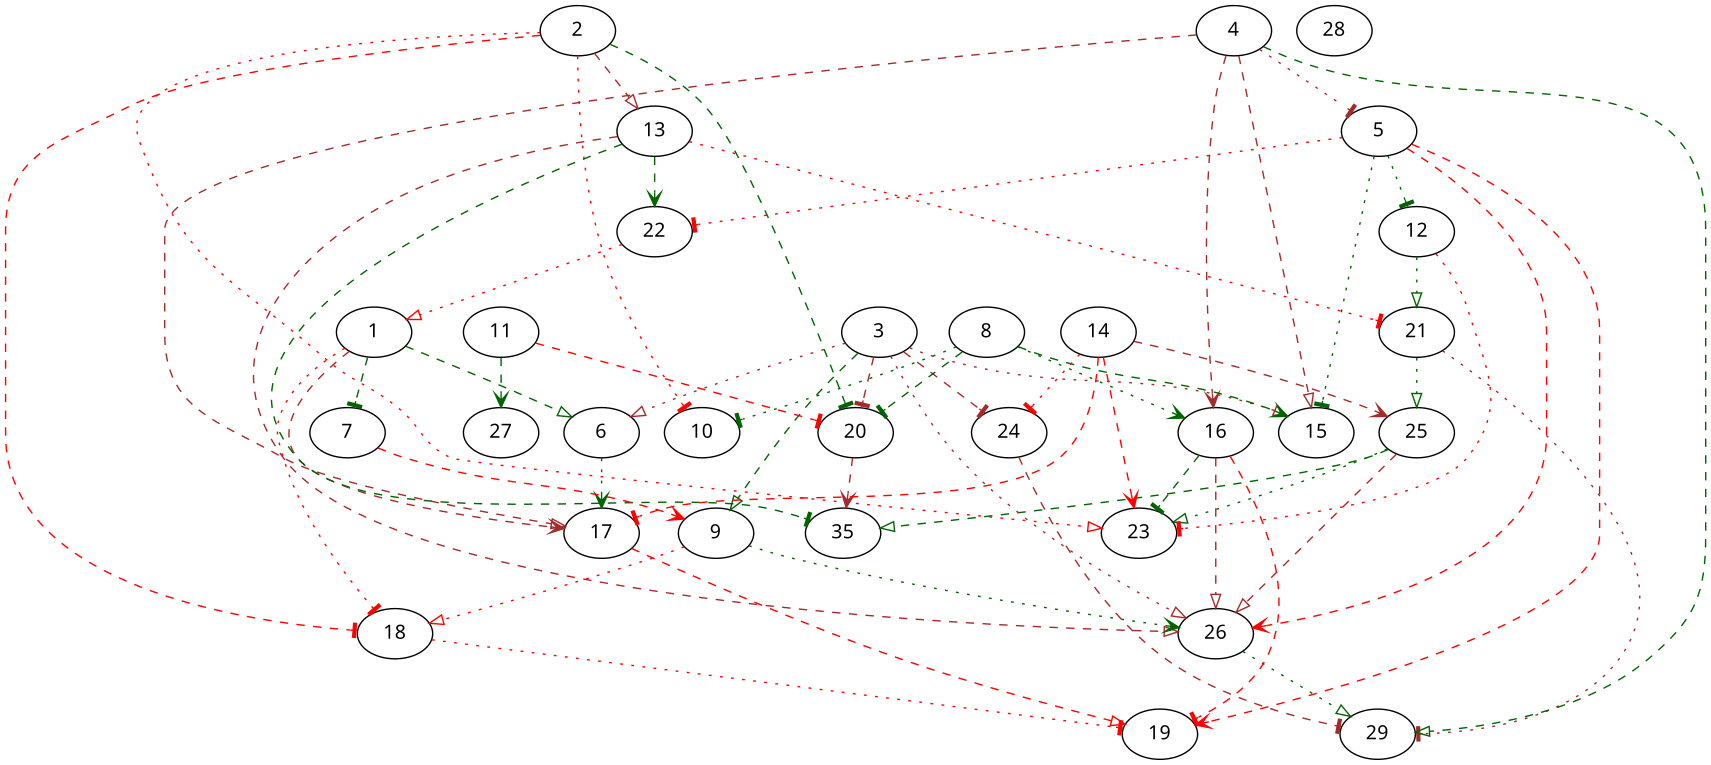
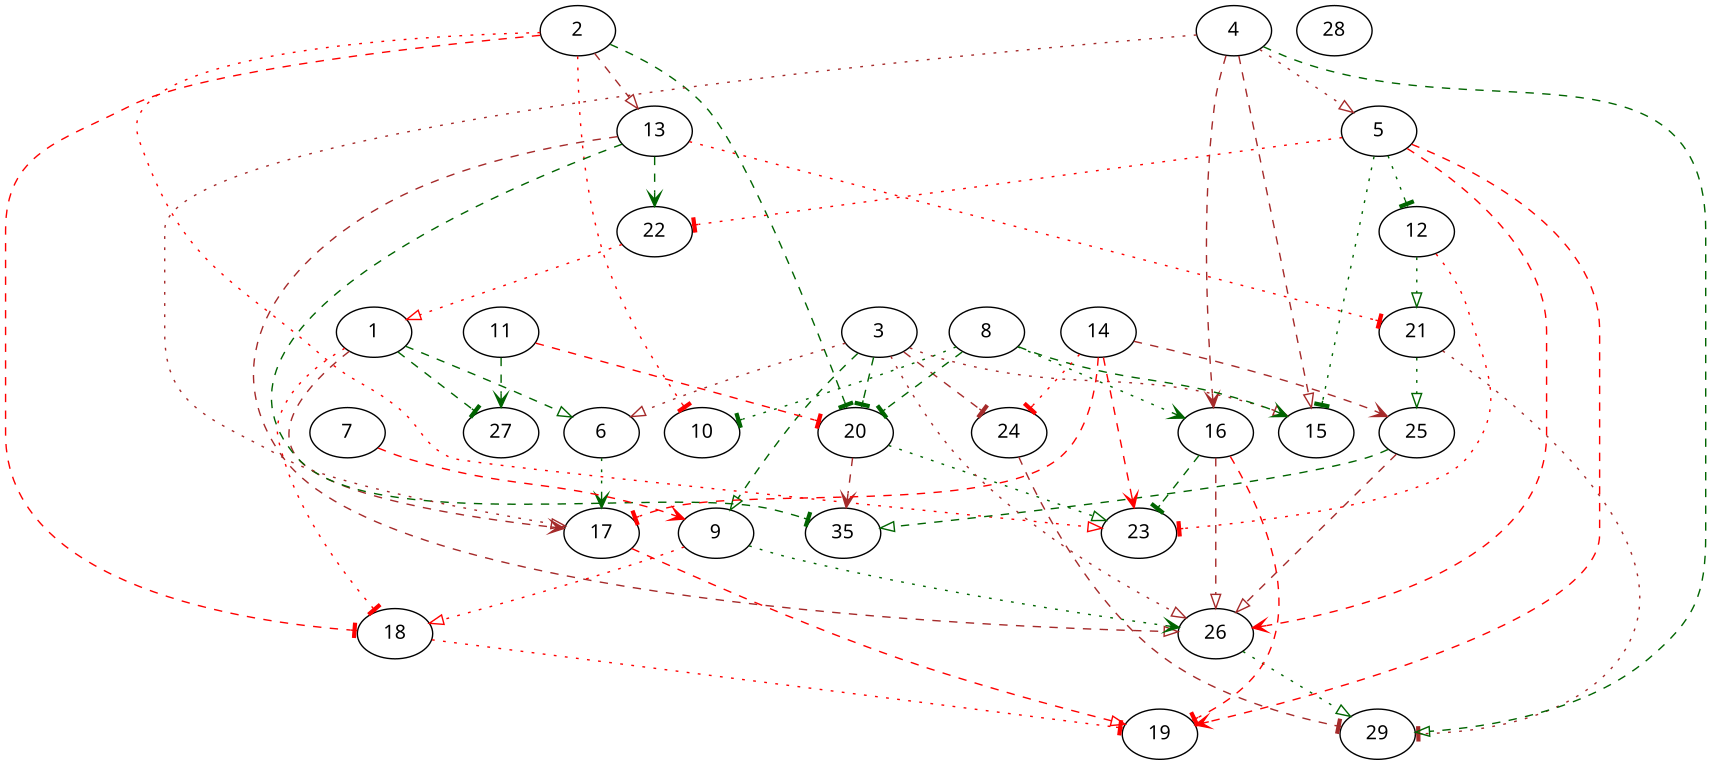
(1301, 77) -> (1301, 77)
(390, 137) -> (390, 137)
(871, 369) -> (871, 369)
(363, 375) -> (435, 380)
(1288, 486) -> (1016, 489)
